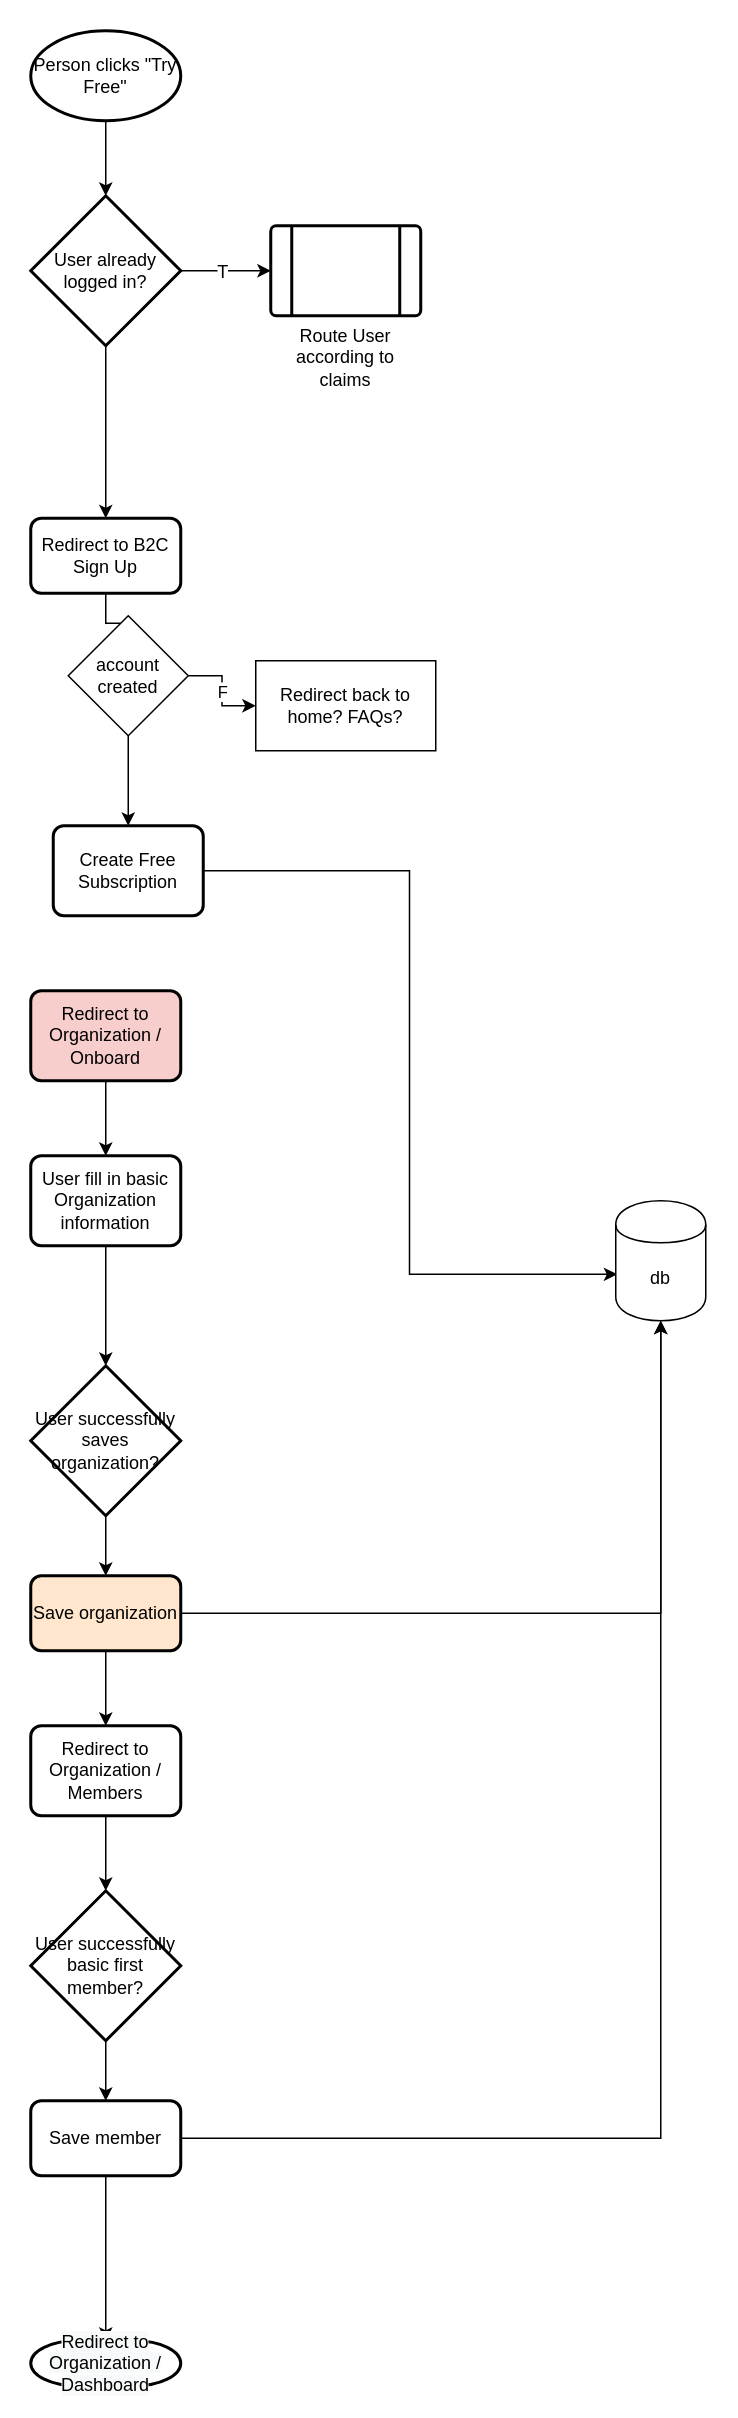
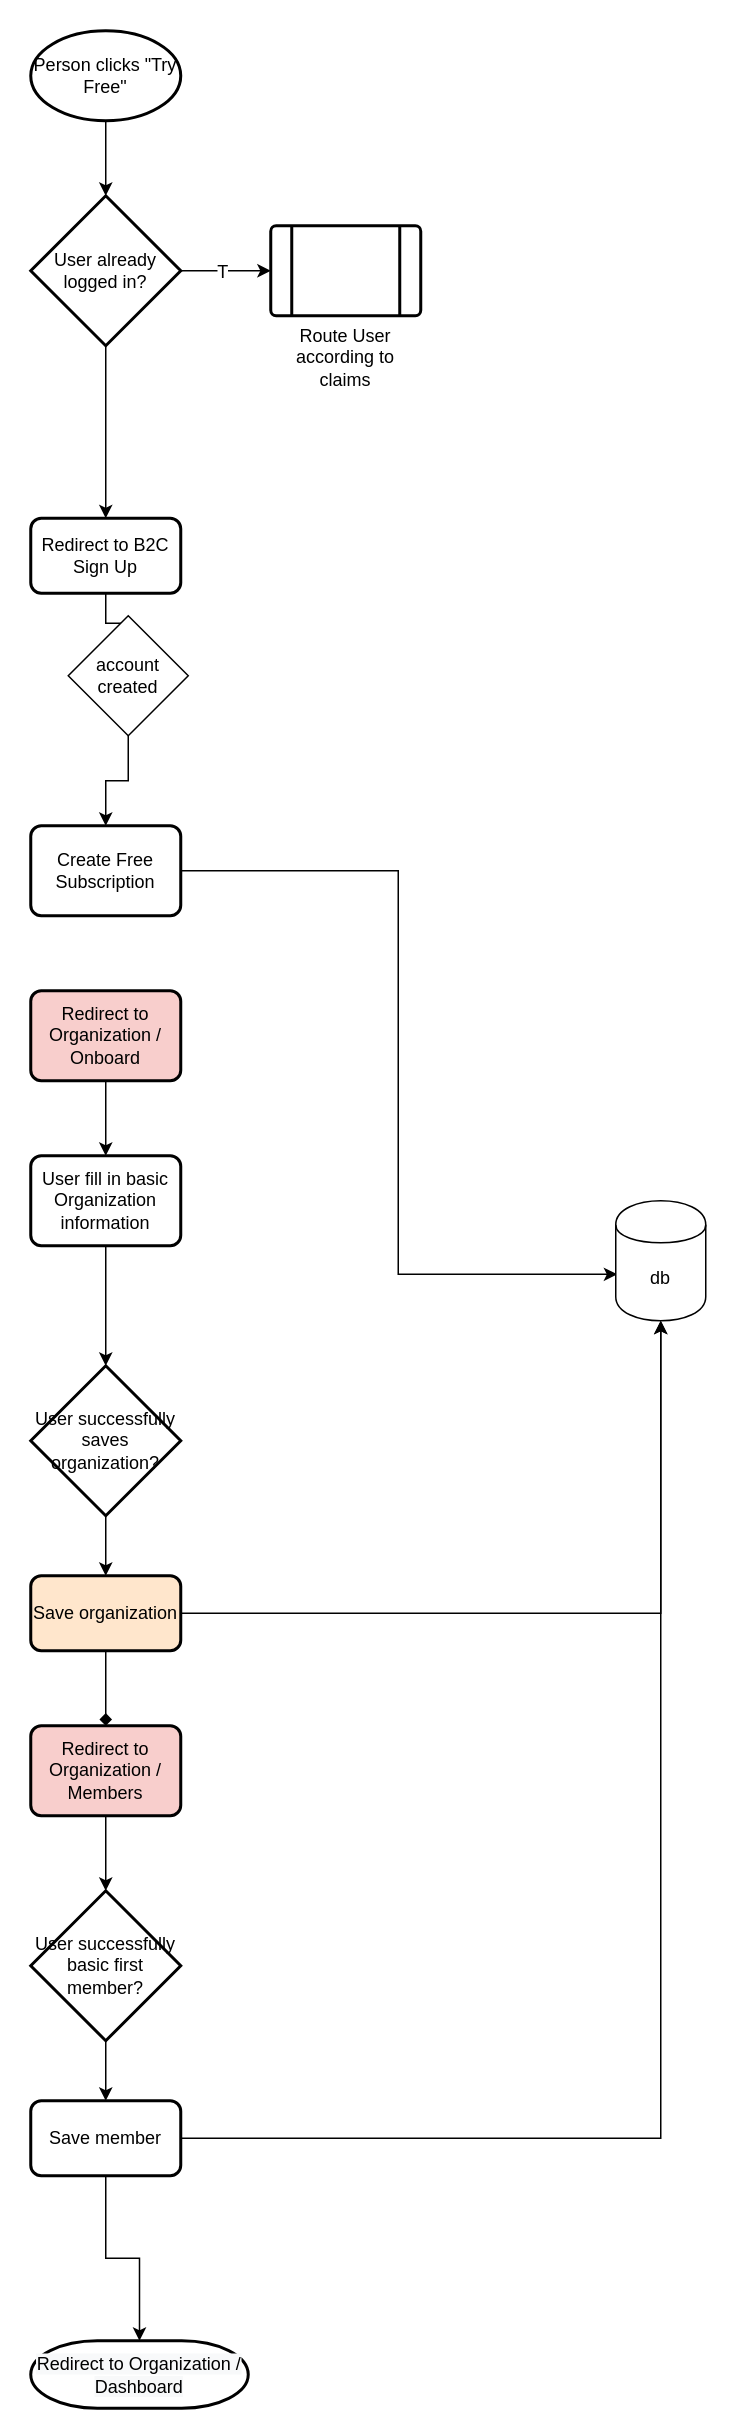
(222, 686) -> none
(346, 706) -> none
(128, 871) -> (106, 871)
(106, 1714) -> (106, 1713)
(106, 1771) -> (106, 1771)
(106, 2363) -> (140, 2375)
